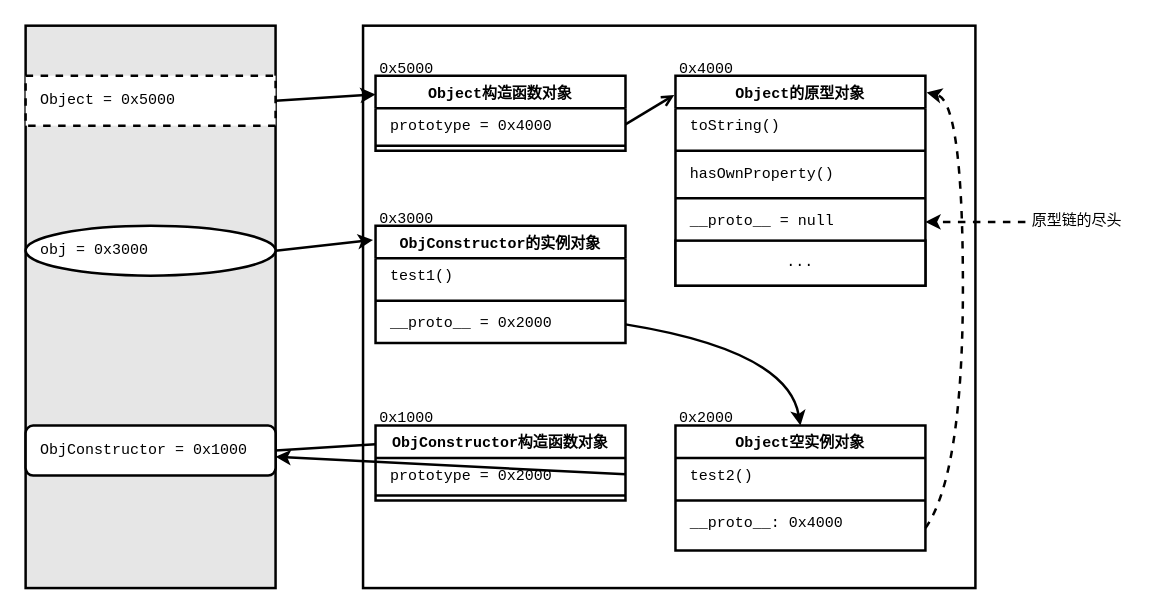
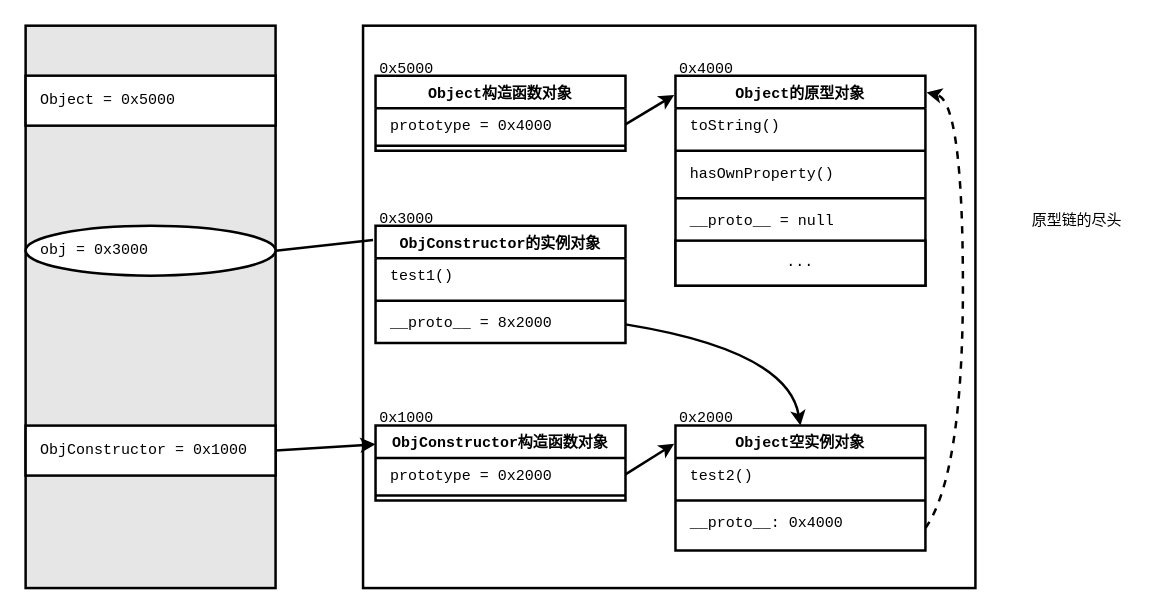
(322, 98) -> none
(151, 101) -> (151, 101)
(665, 101) -> (664, 101)
(981, 222) -> none
(360, 241) -> (365, 241)
(462, 323) -> (462, 323)
(367, 445) -> (363, 445)
(151, 451) -> (151, 451)
(454, 466) -> (646, 462)
